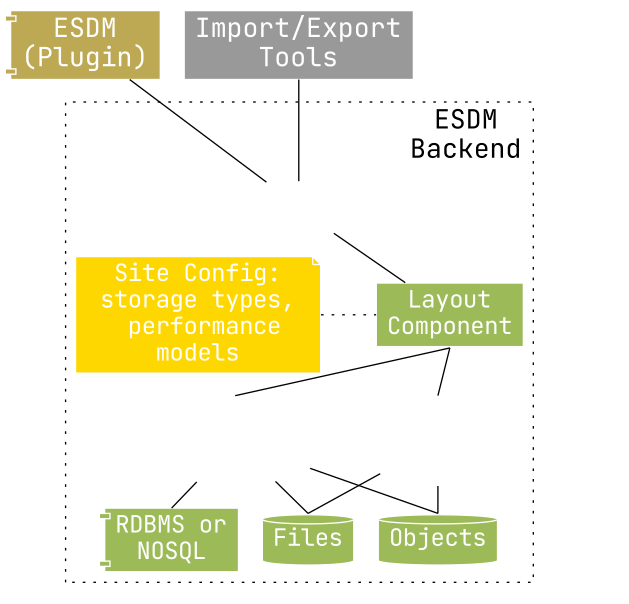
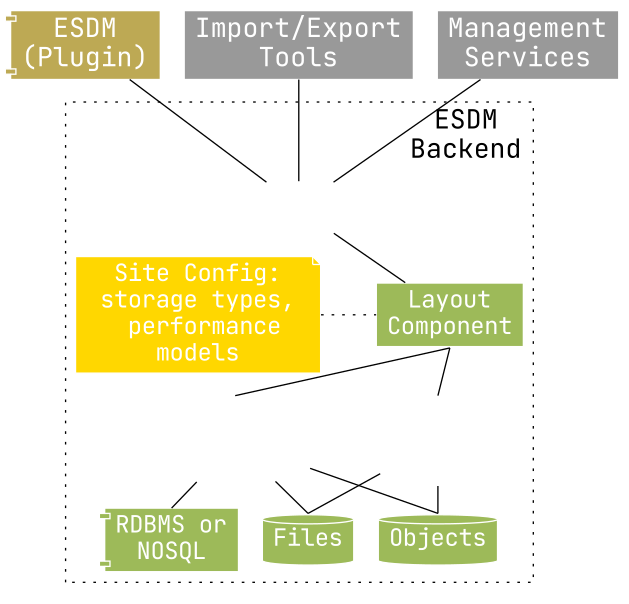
none -> (528, 45)
